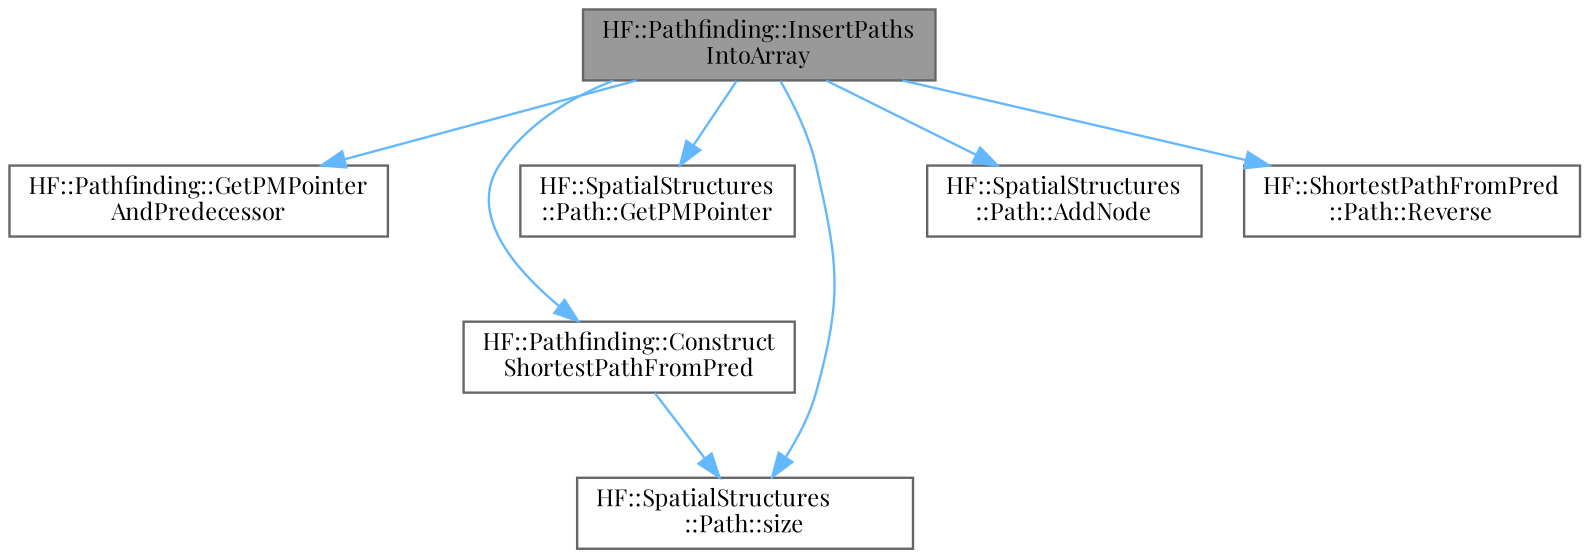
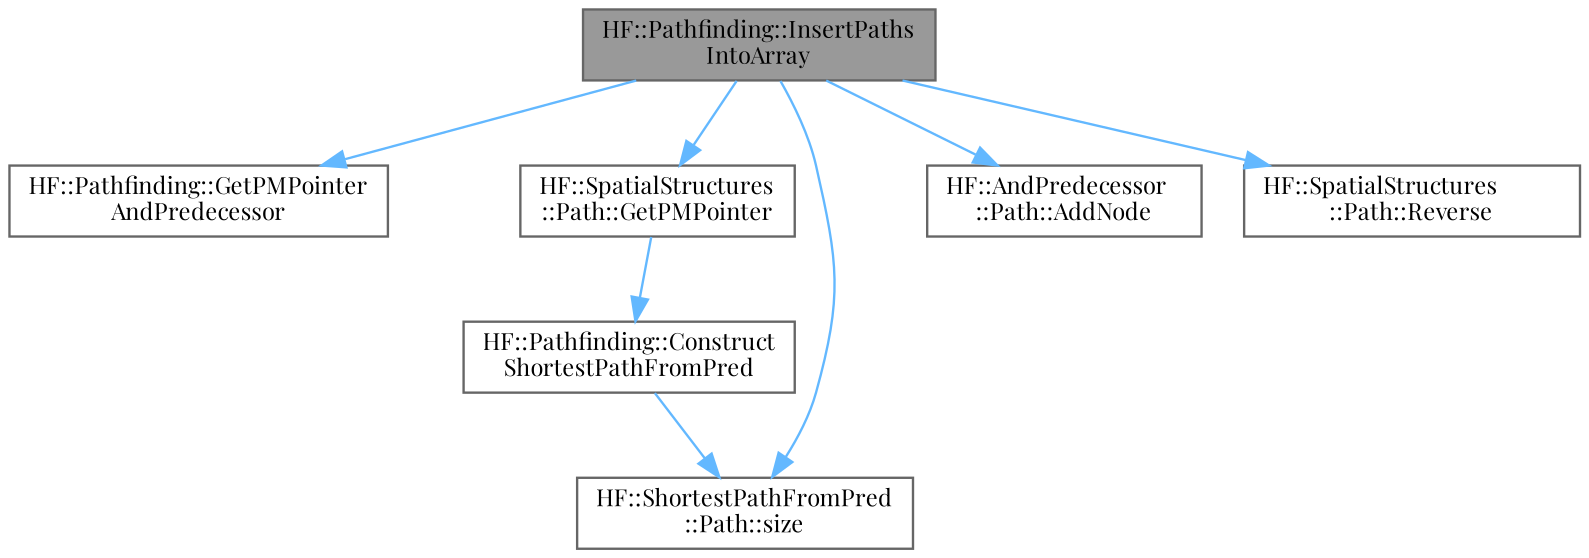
(494, 176) -> (646, 267)
(1064, 201) -> (1064, 201)
(1412, 201) -> (1412, 201)
(745, 513) -> (745, 513)
